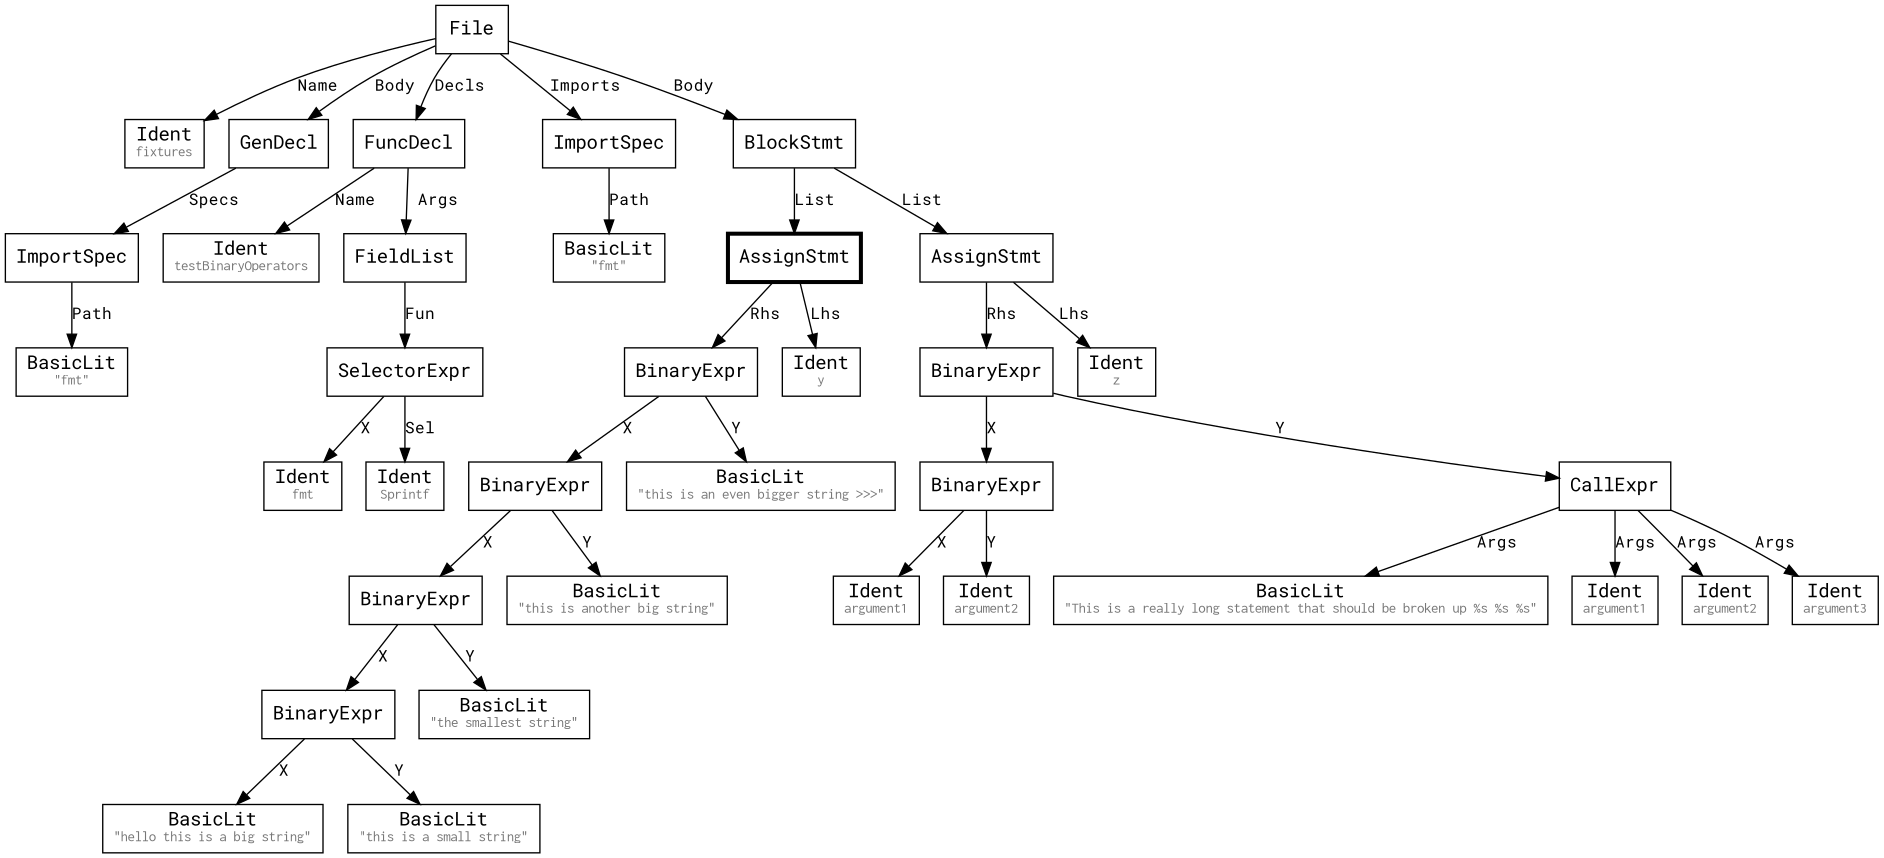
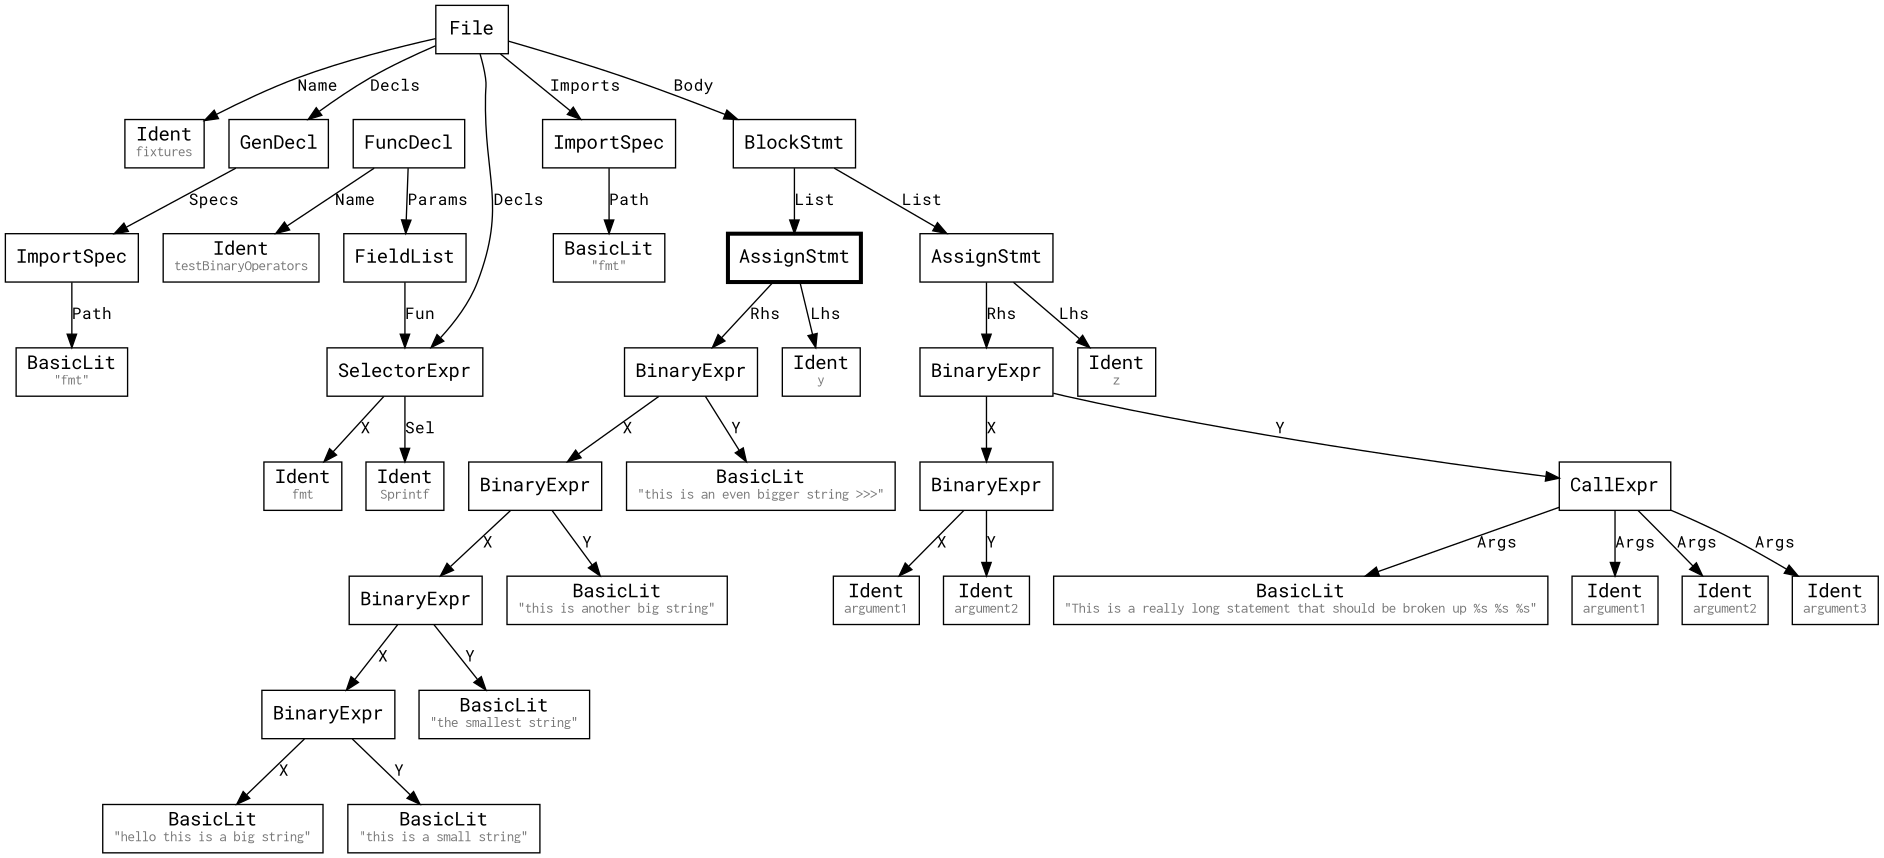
(434, 79) -> (492, 202)
(396, 87) -> (396, 87)
(439, 201) -> (439, 201)
